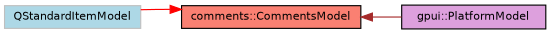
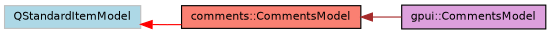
(155, 9) -> (167, 25)
(474, 17) -> (474, 17)
